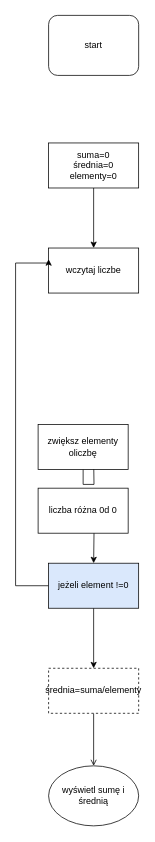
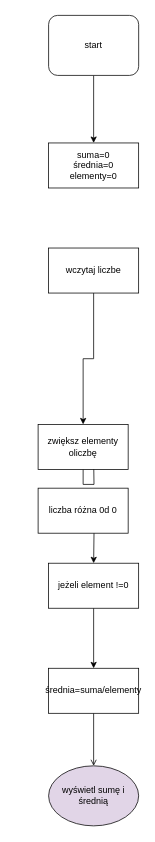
none -> (93, 107)
(93, 215) -> none
none -> (93, 331)
(15, 440) -> none
(93, 585) -> (93, 585)
(93, 690) -> (93, 690)
(93, 795) -> (93, 795)
